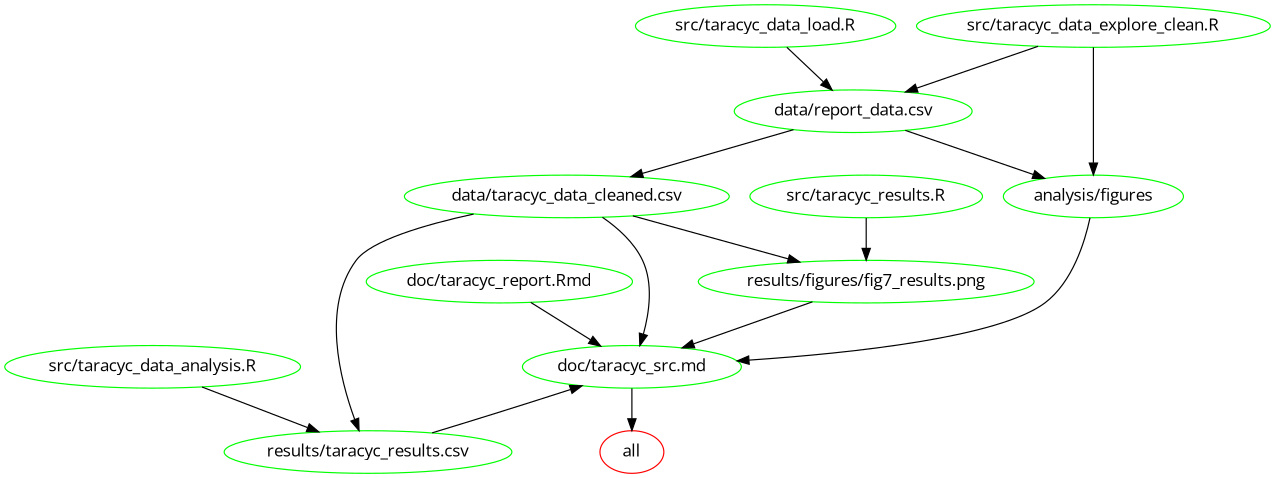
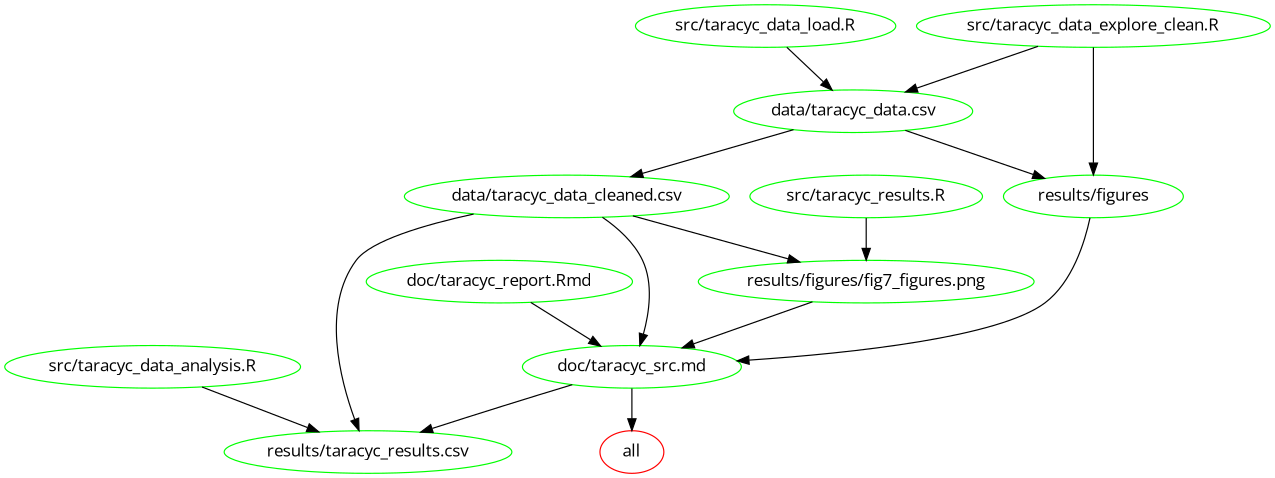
(853, 111) -> (853, 111)
(1093, 196) -> (1093, 196)
(866, 282) -> (866, 282)
(501, 411) -> (502, 406)
